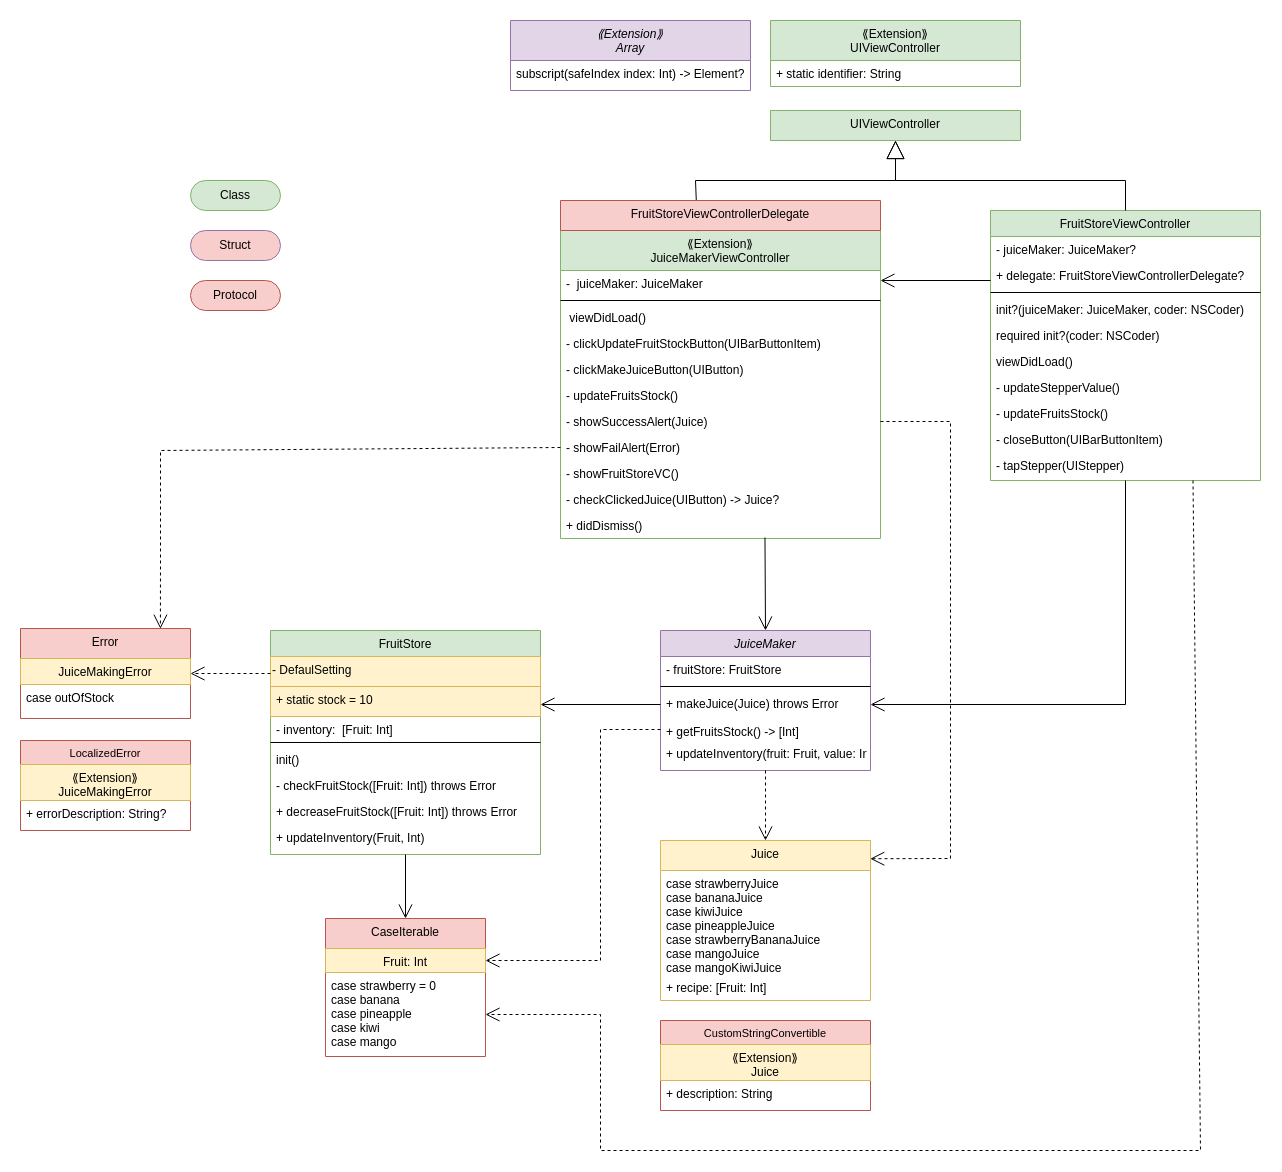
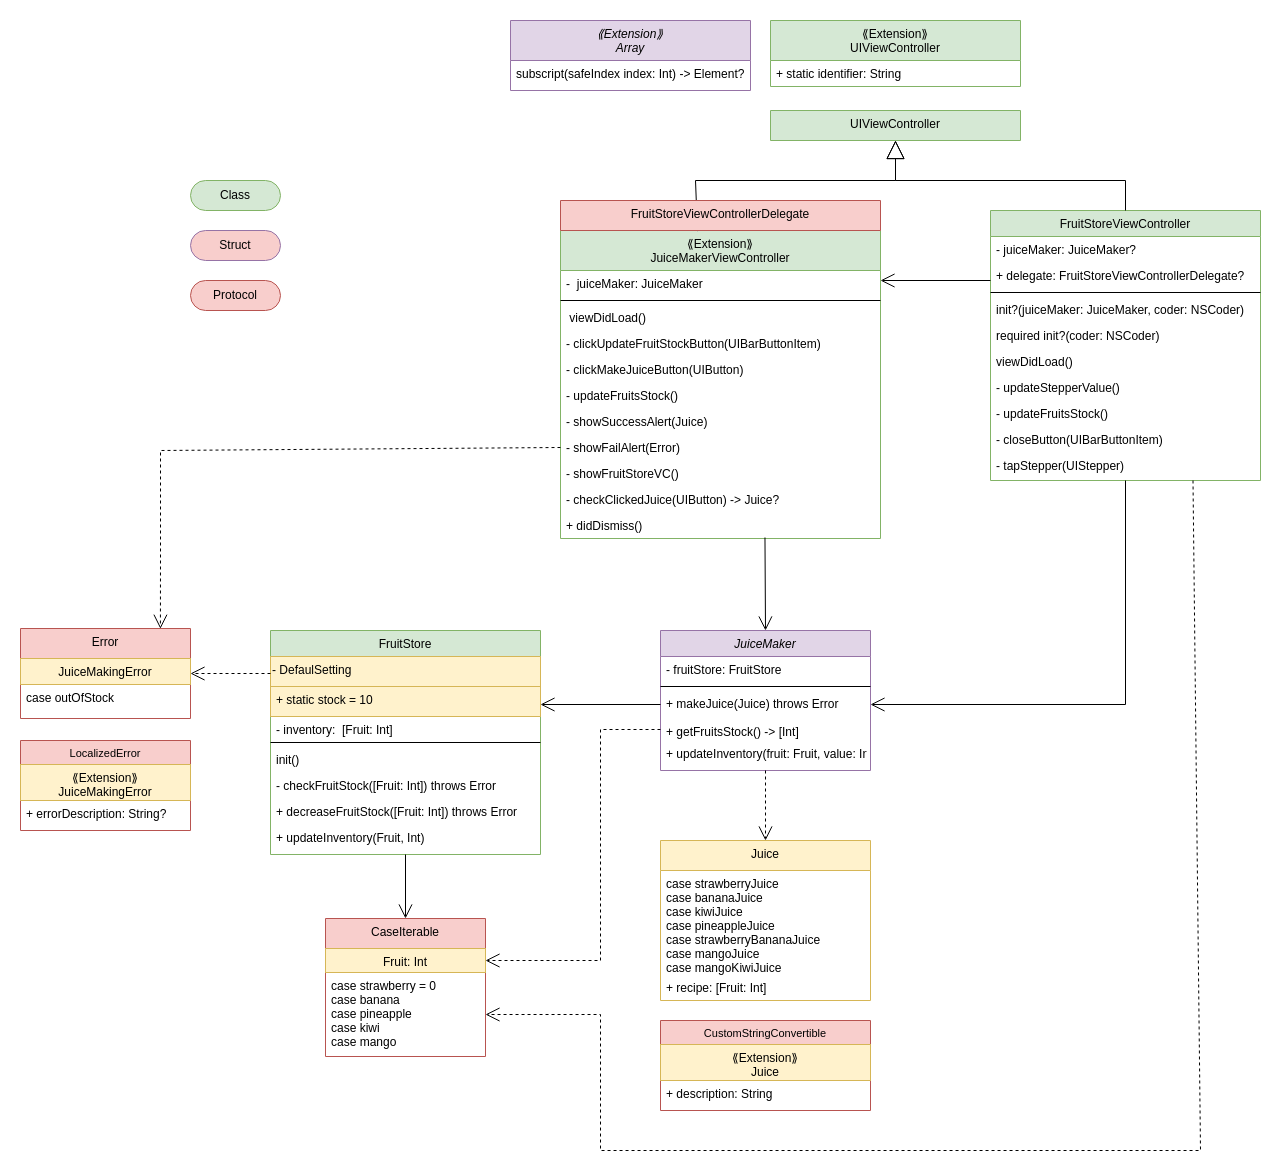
(951, 644) -> none
